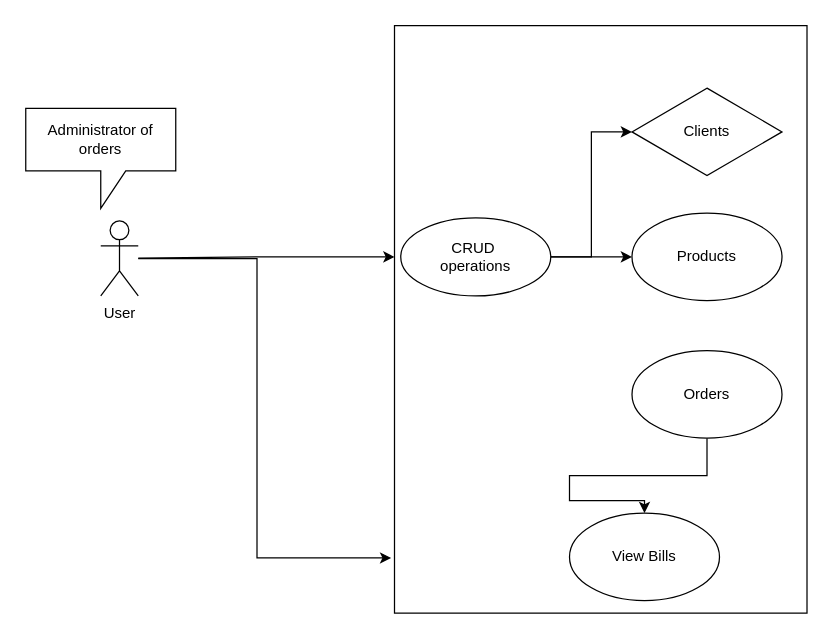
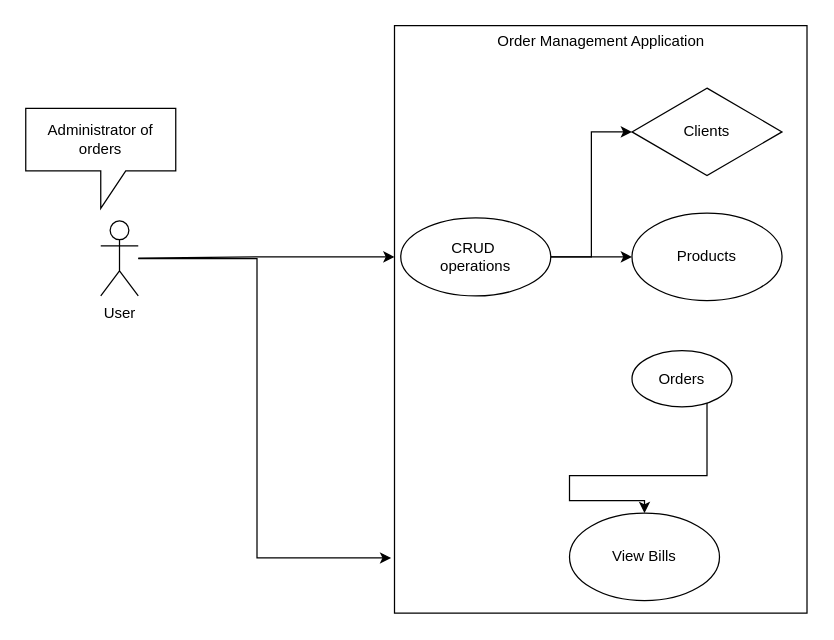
none -> (601, 51)
(707, 394) -> (682, 379)
